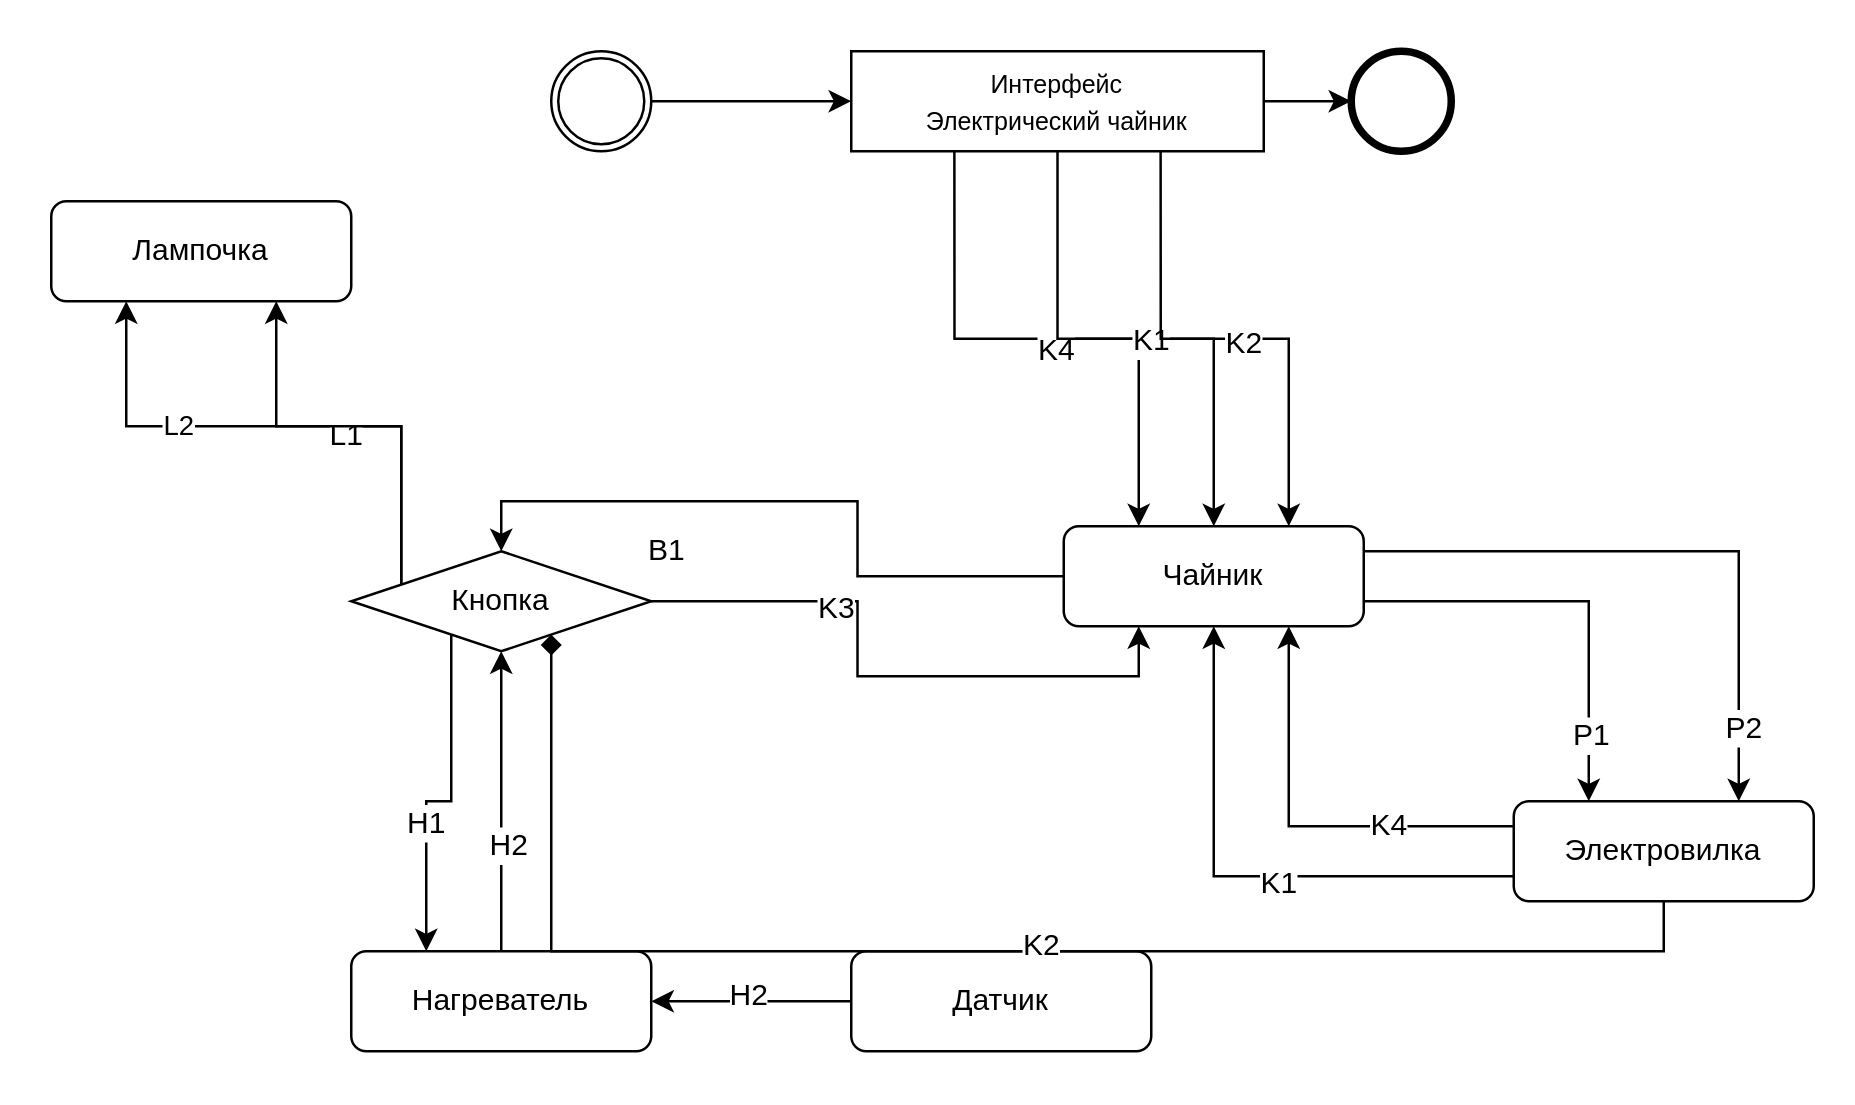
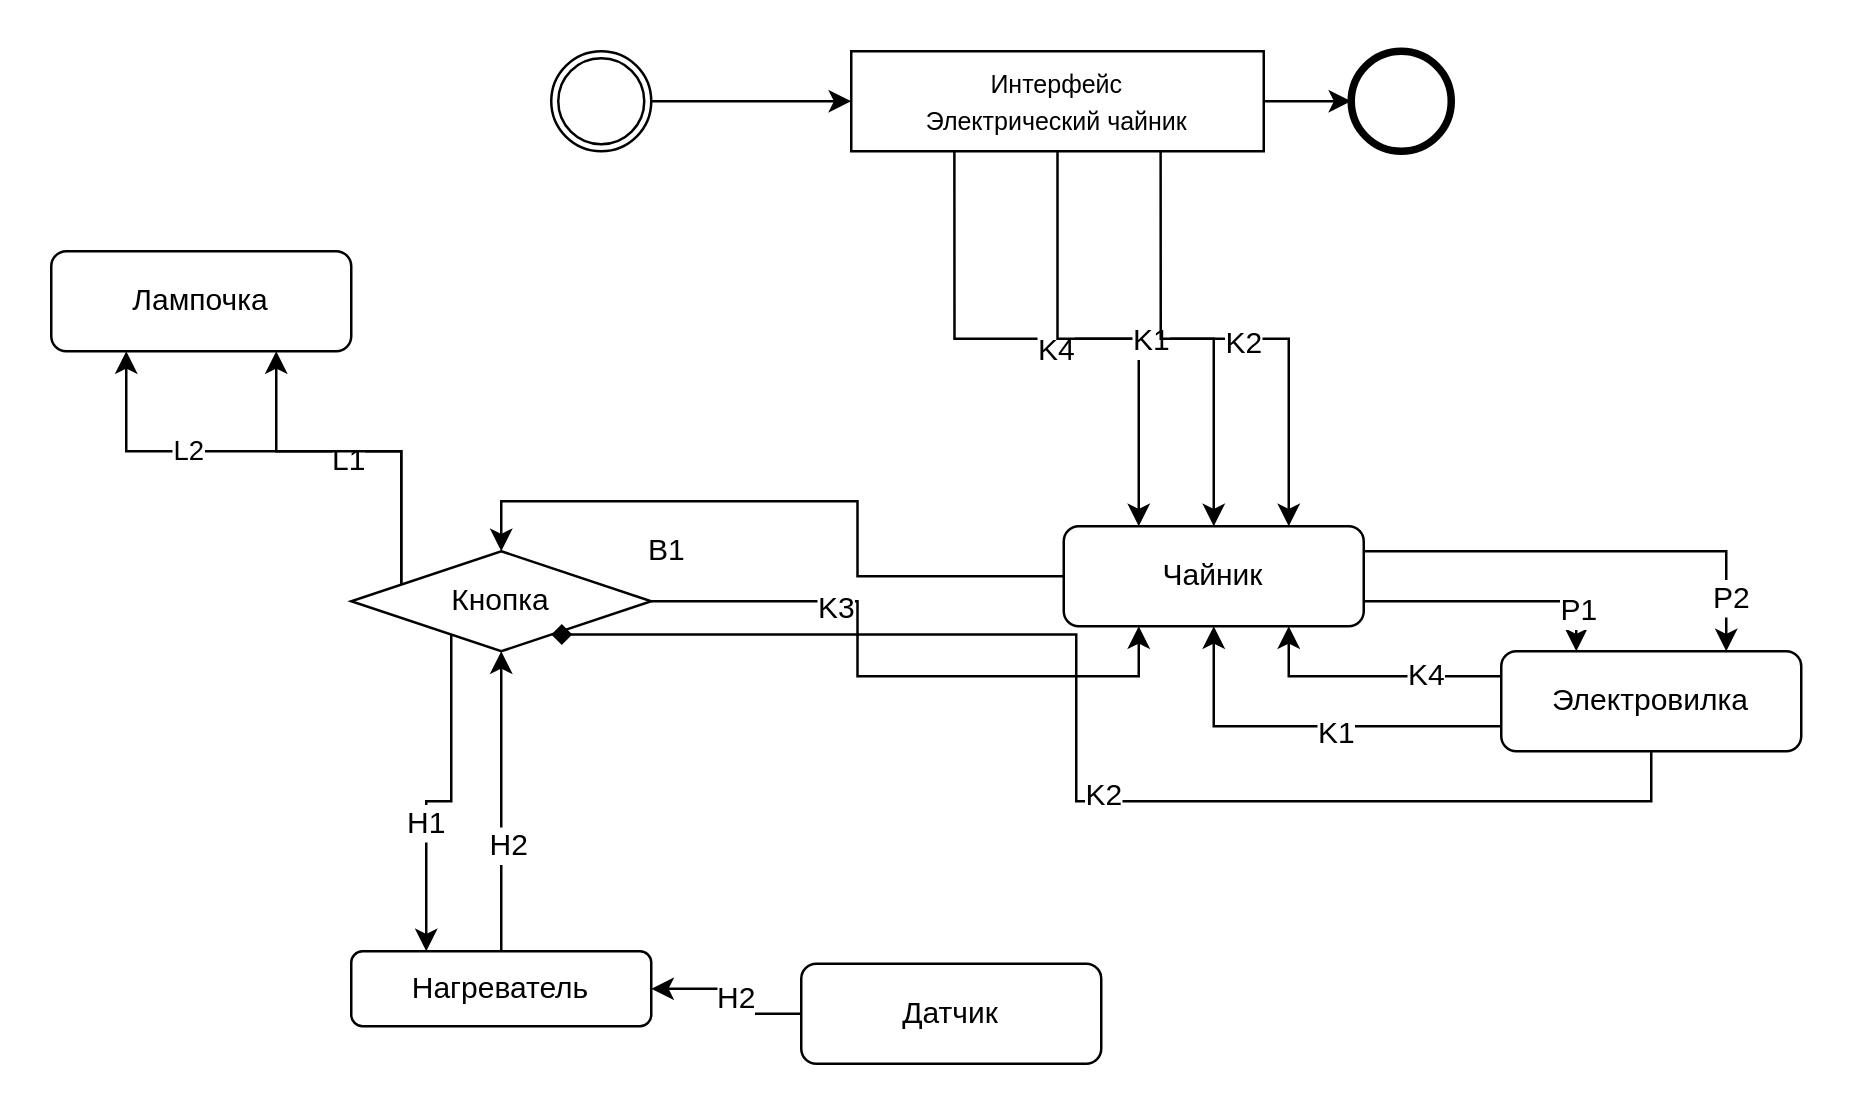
(201, 251) -> (201, 301)
(1664, 851) -> (1651, 701)
(501, 1001) -> (501, 989)
(1001, 1001) -> (951, 1014)
